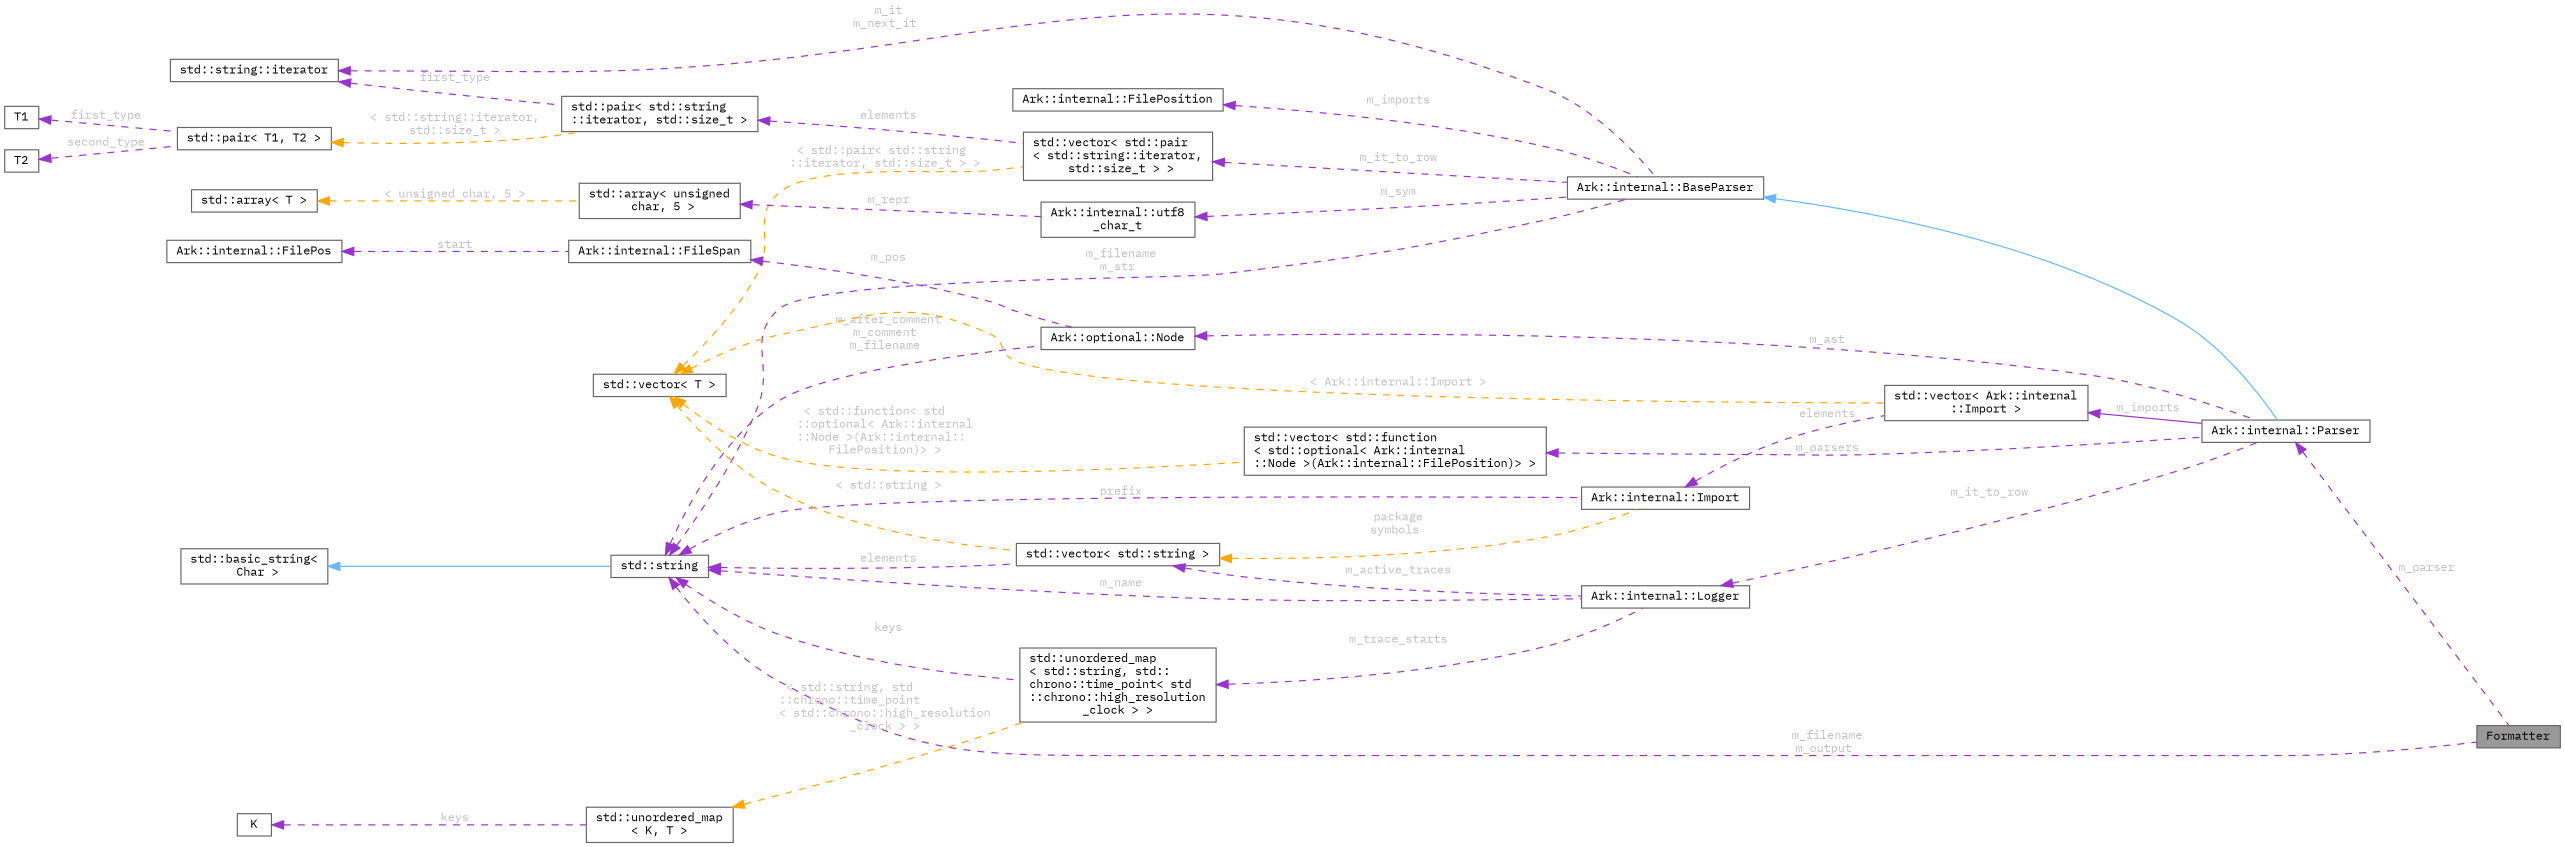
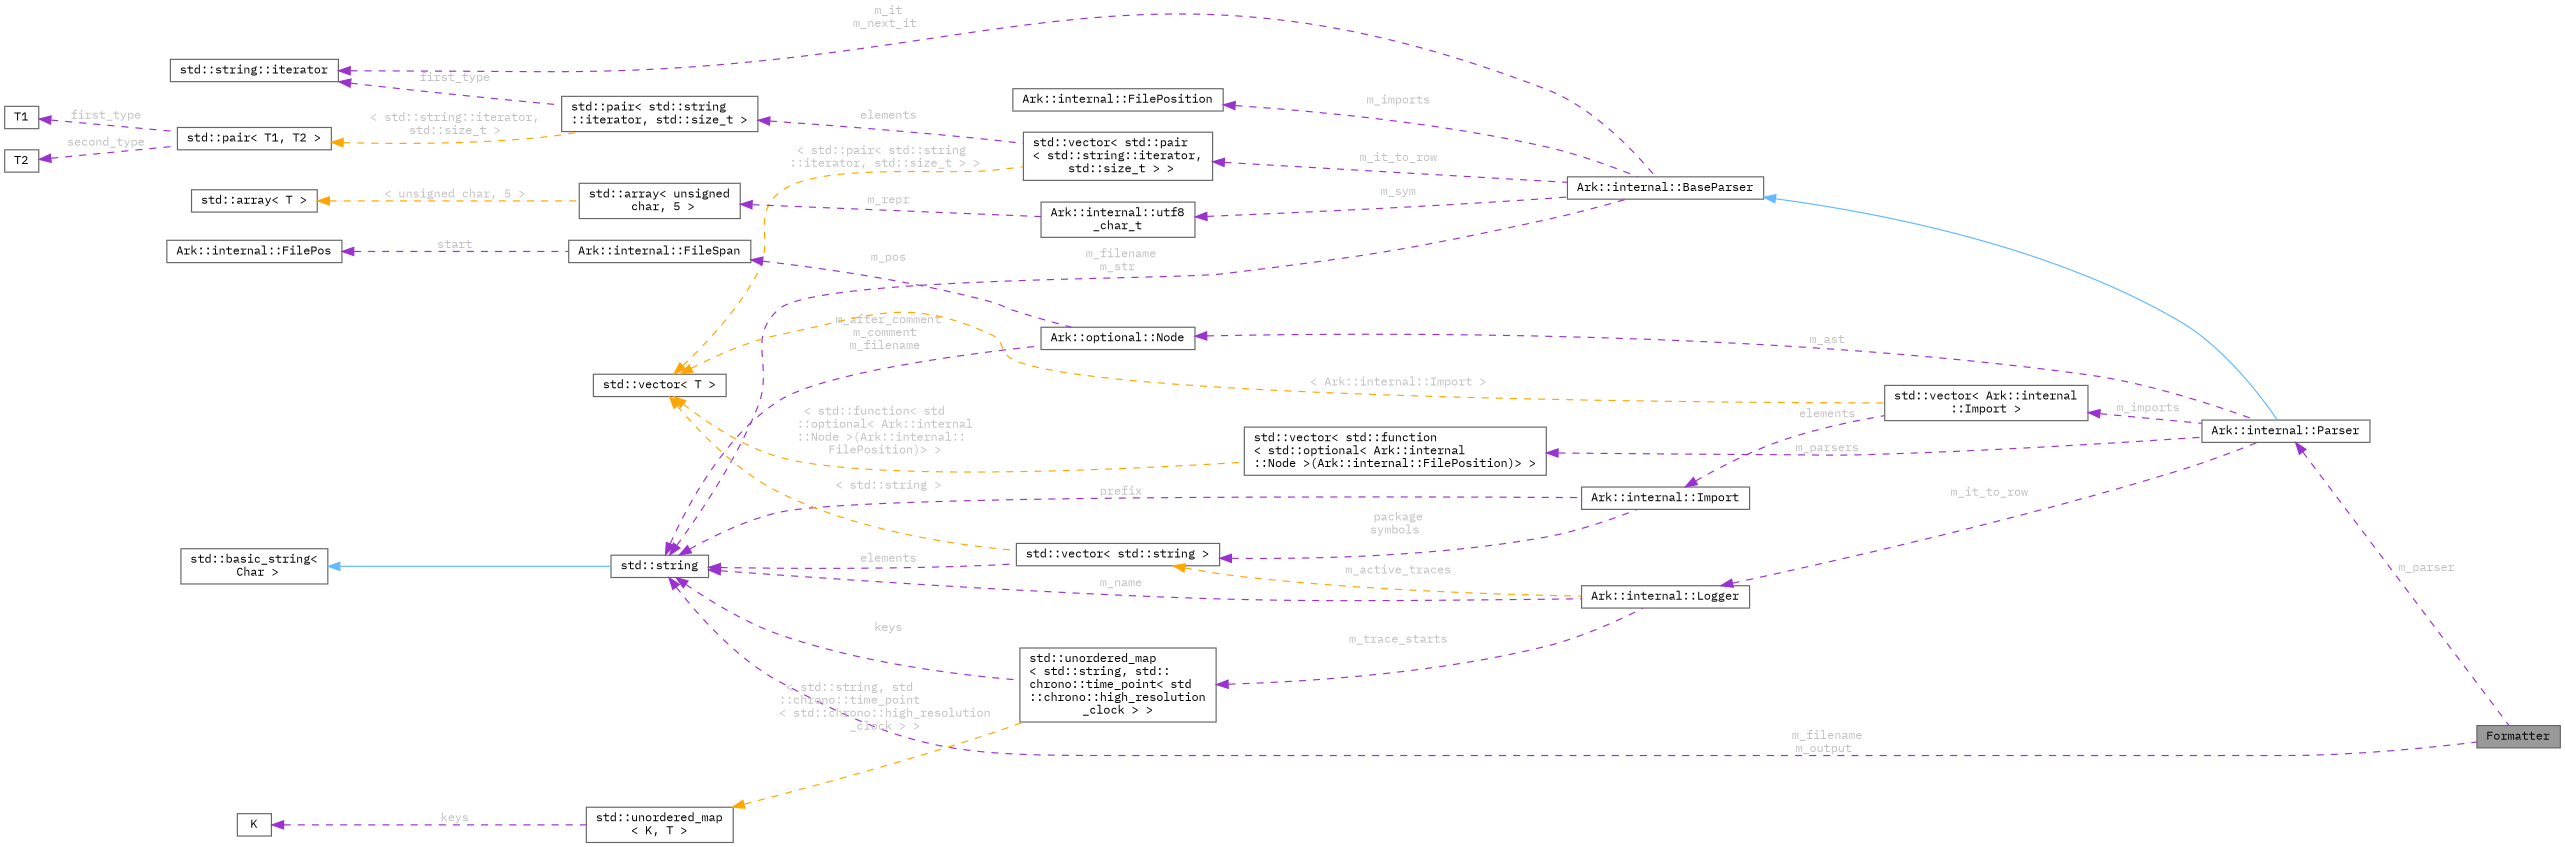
(2151, 419) -> (2151, 419)
(1437, 551) -> (1437, 551)
(1382, 588) -> (1382, 588)
